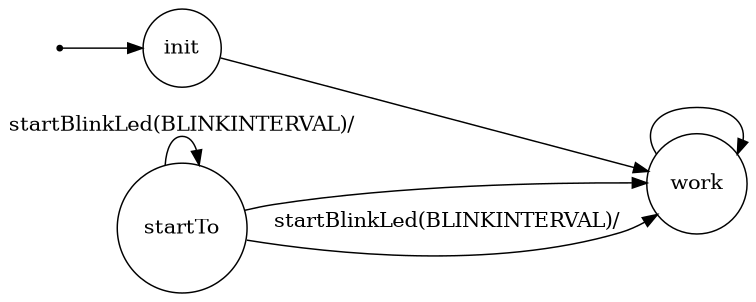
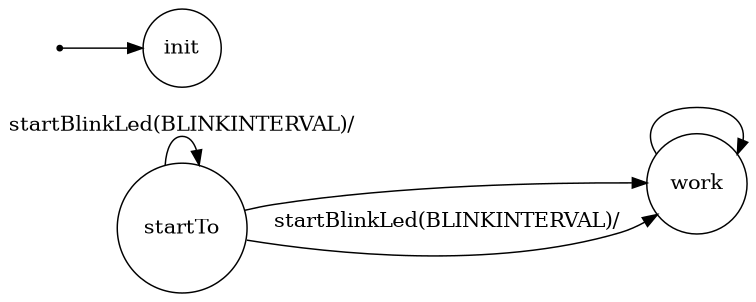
(427, 113) -> none
